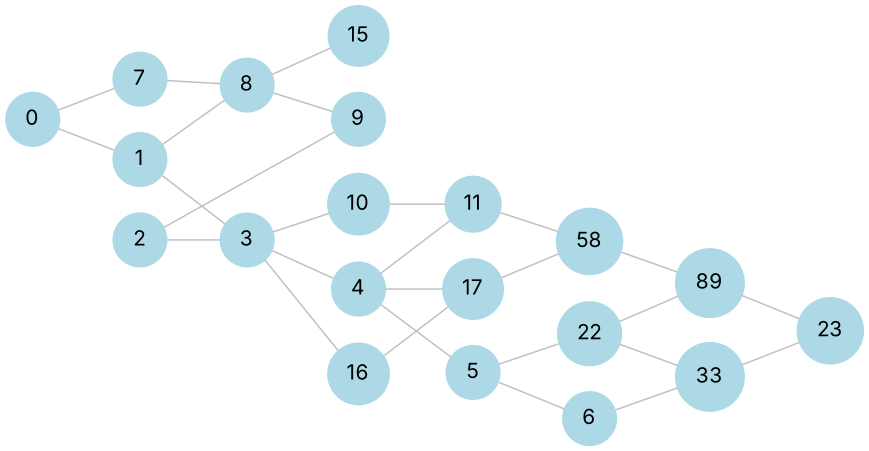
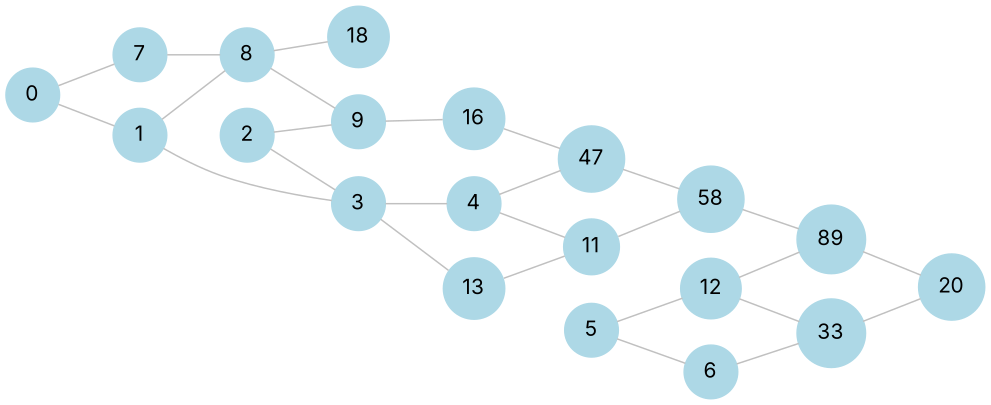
(359, 36) -> (359, 37)
(359, 204) -> (474, 289)
(473, 289) -> (592, 159)
(301, 305) -> (414, 120)
(407, 324) -> none
(830, 331) -> (952, 287)
(590, 334) -> (711, 289)
